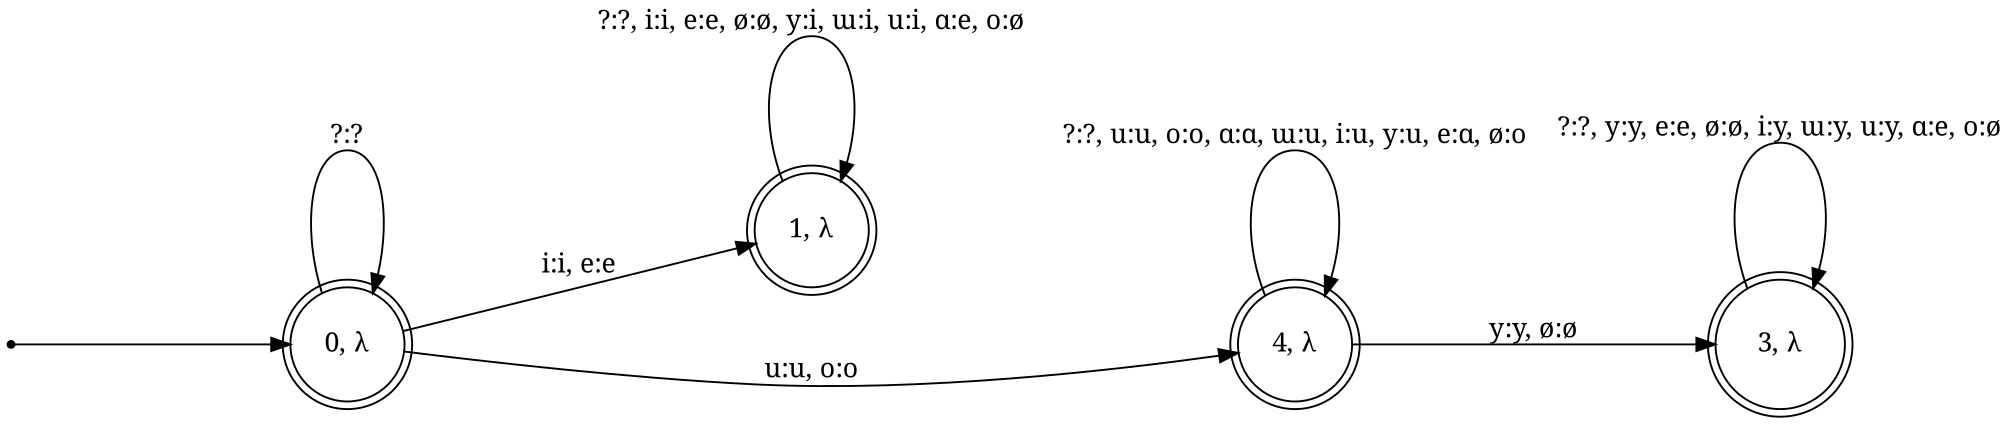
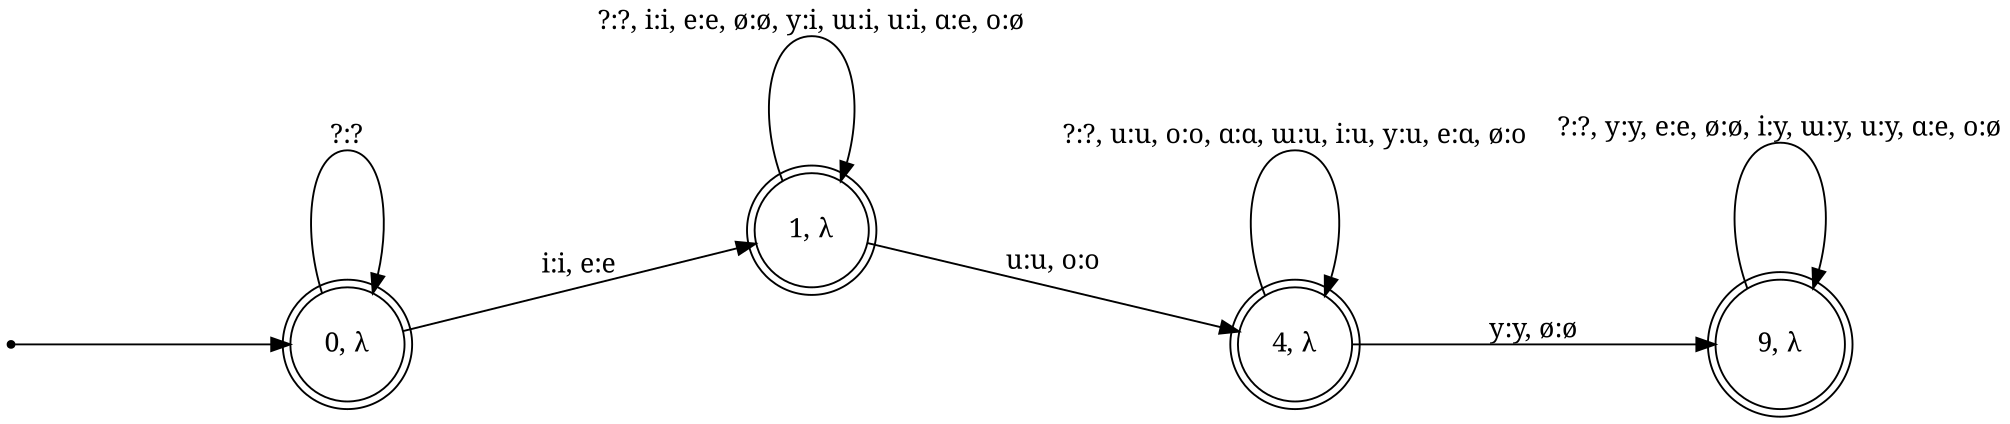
(1780, 344) -> (1780, 344)
(812, 386) -> (1044, 285)
